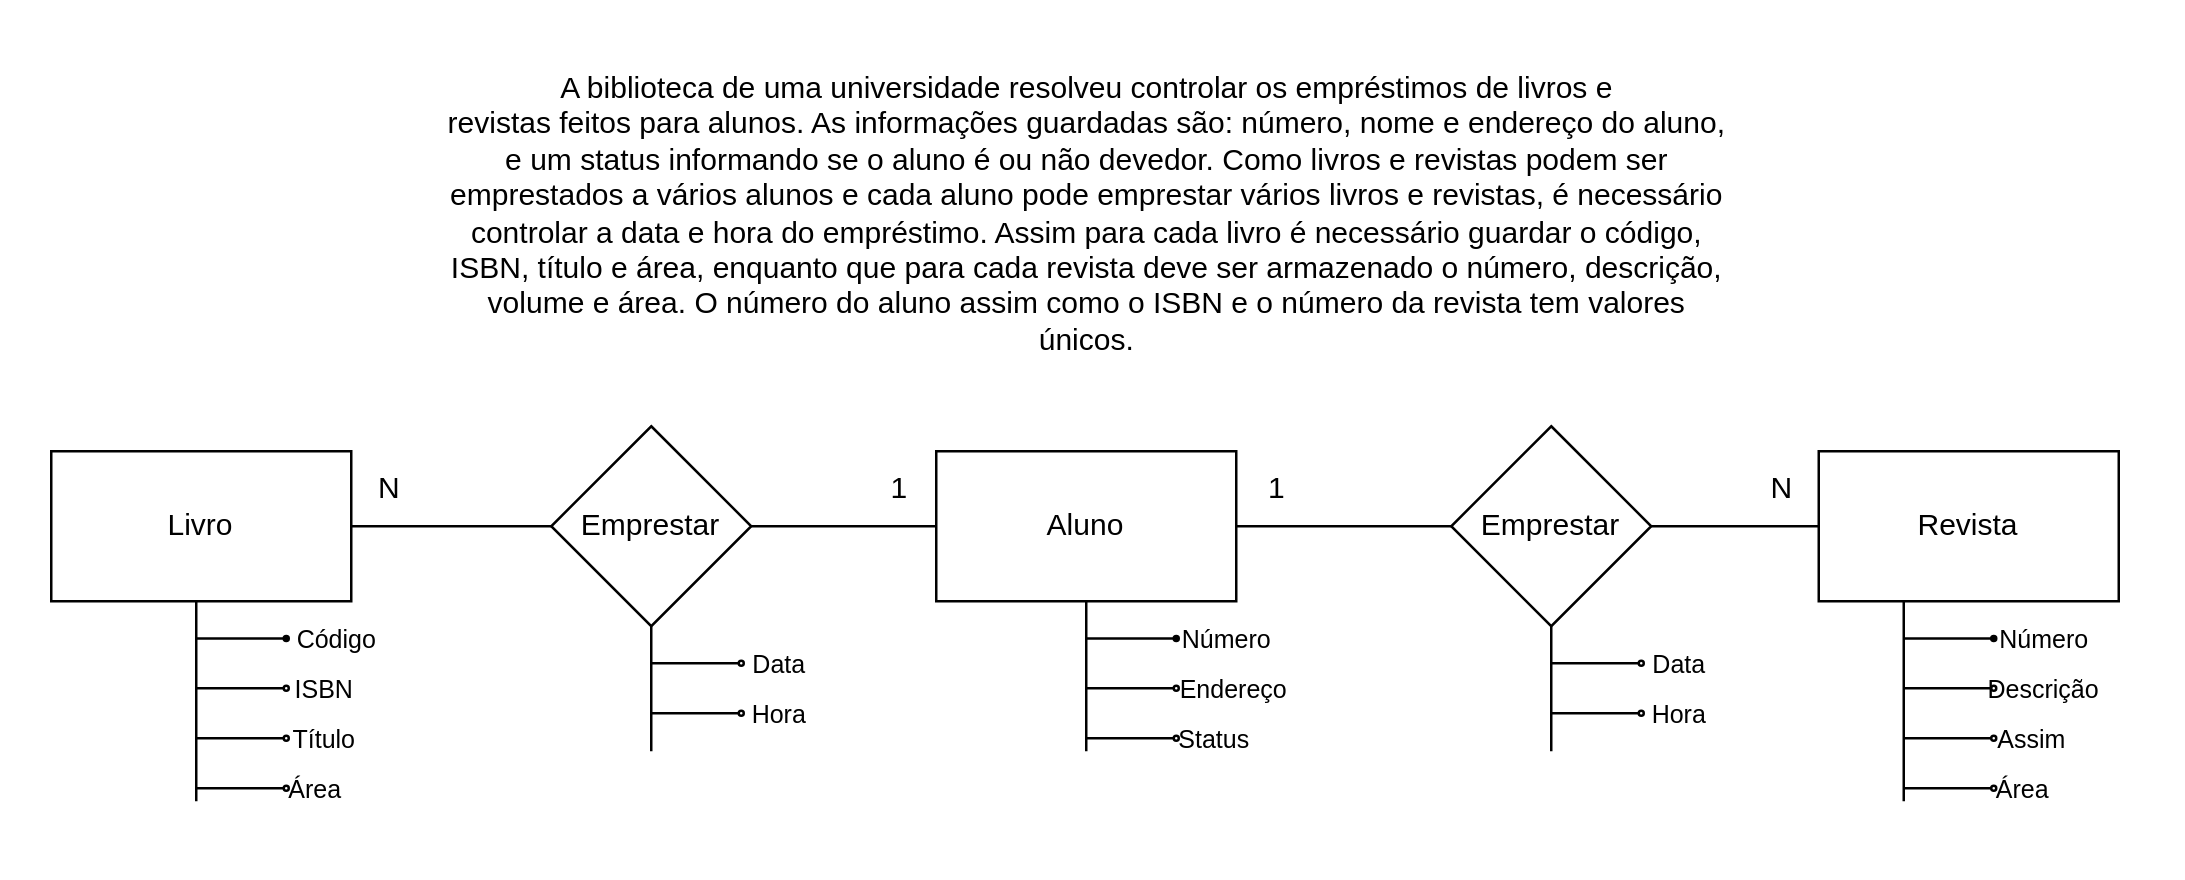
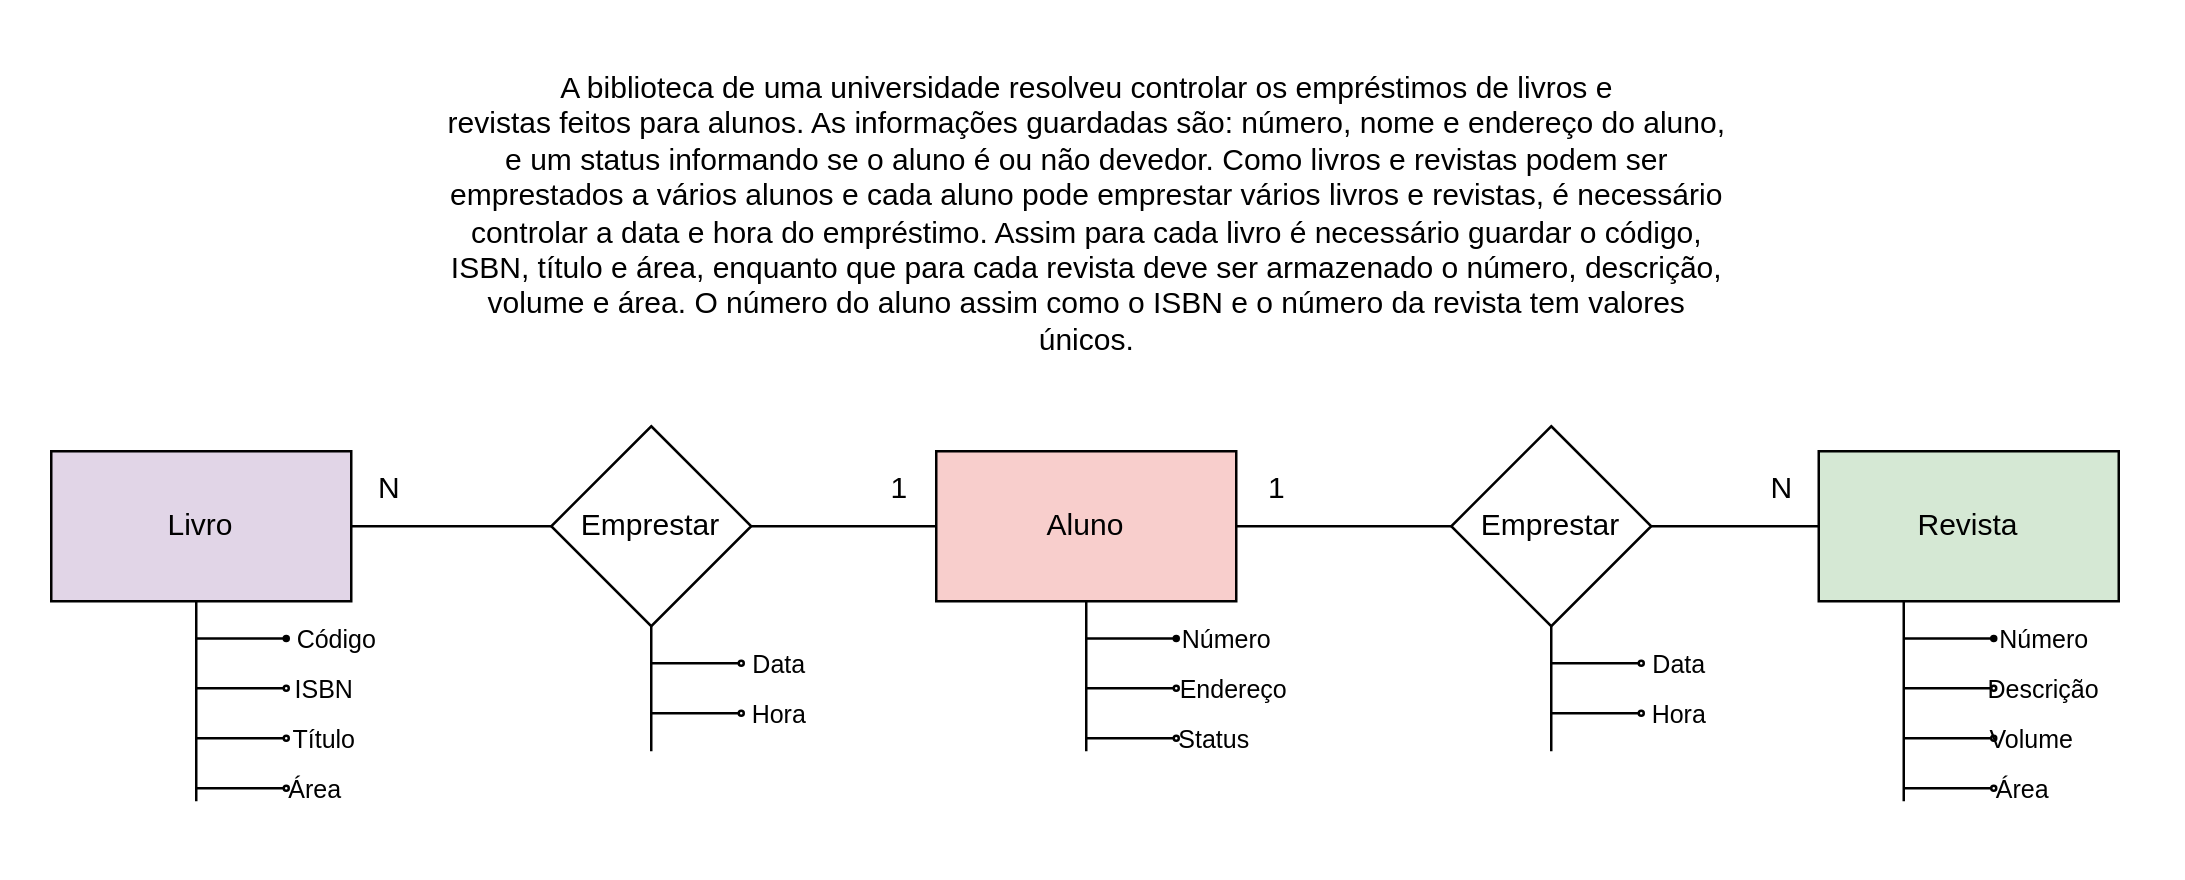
(201, 526) -> (201, 526)
(1086, 526) -> (1086, 526)
(1969, 526) -> (1969, 526)
(2033, 739) -> (2033, 739)
